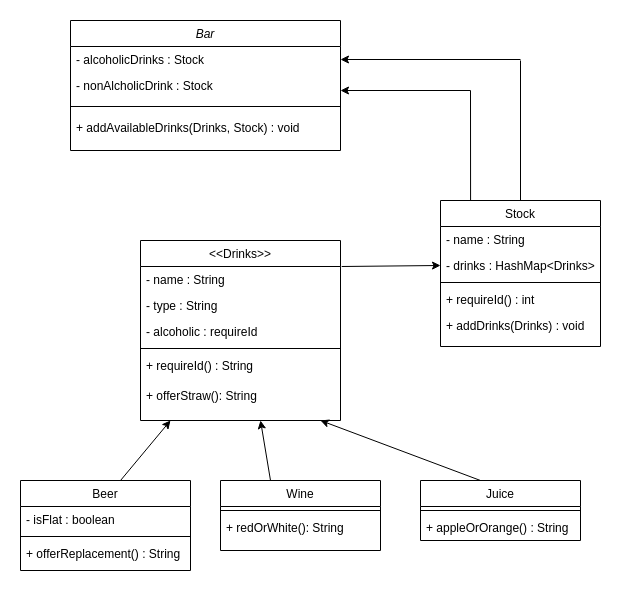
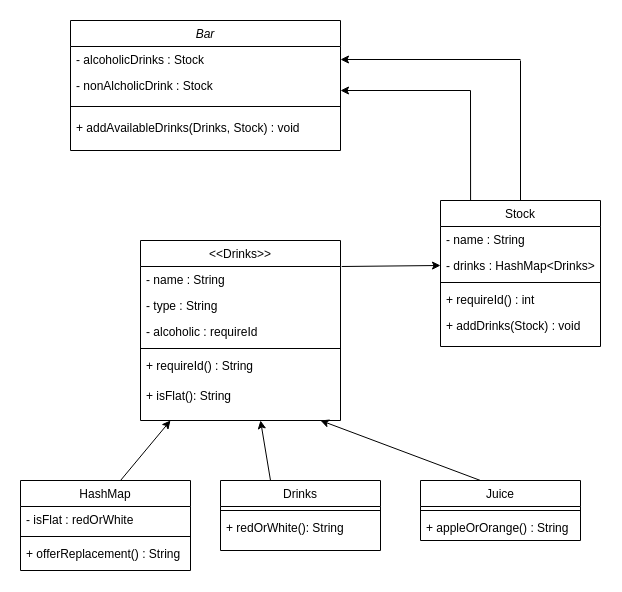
(522, 326) -> (521, 326)
(214, 396) -> (197, 396)
(105, 494) -> (105, 494)
(300, 494) -> (300, 494)
(76, 520) -> (86, 520)
